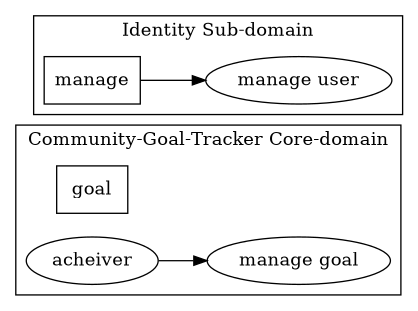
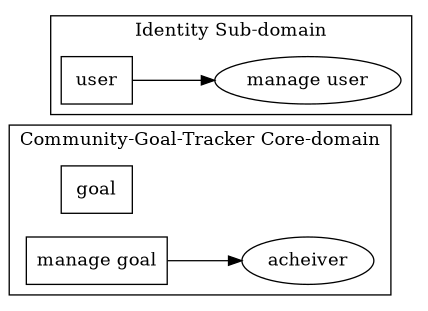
(92, 80) -> (97, 80)
(176, 261) -> (198, 261)
(299, 261) -> (97, 261)
